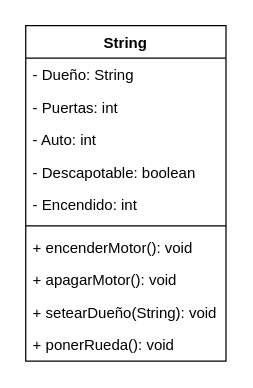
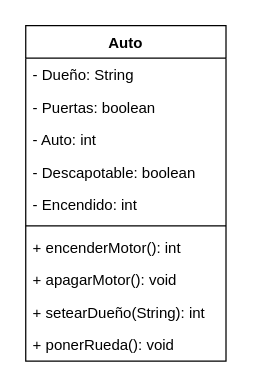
(125, 43) -> (125, 43)
(84, 108) -> (100, 108)
(121, 248) -> (117, 248)
(136, 313) -> (132, 313)
